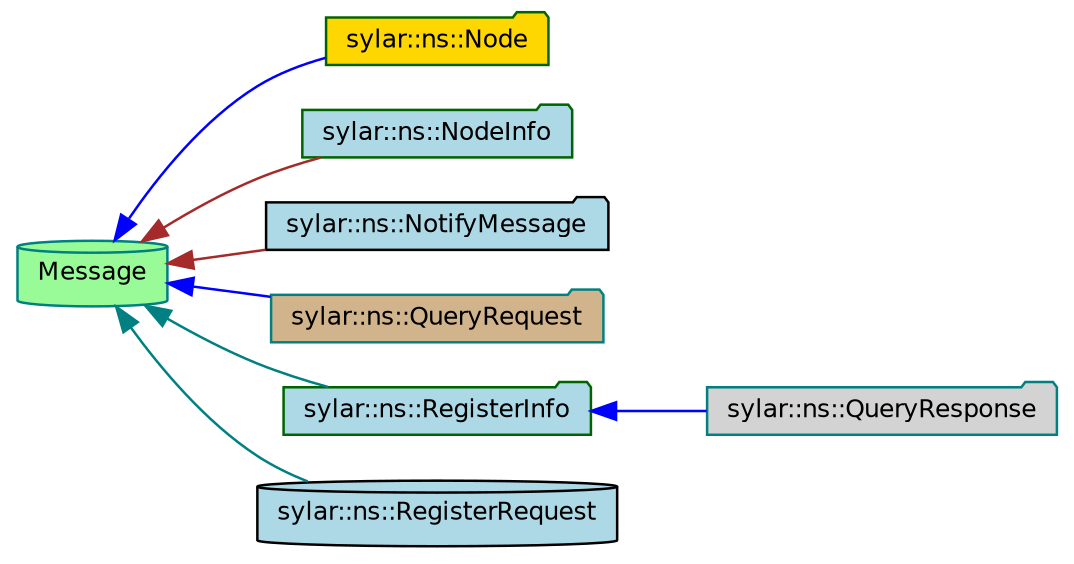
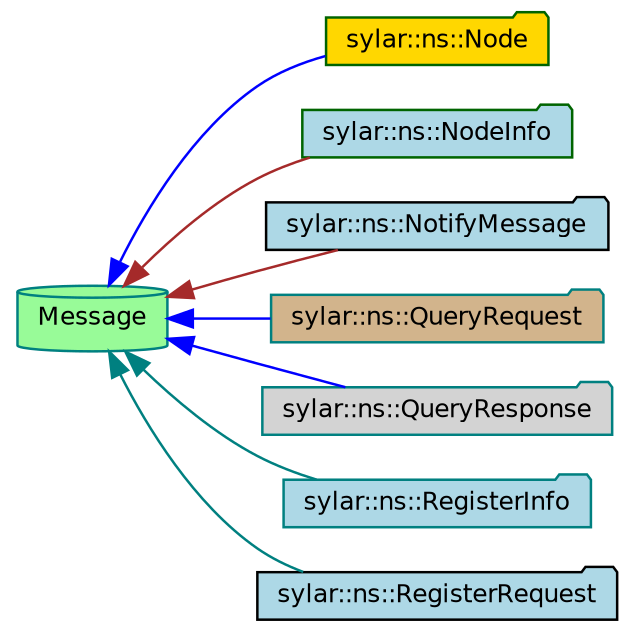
(437, 411) -> (437, 503)
(662, 411) -> (269, 367)
(437, 513) -> (437, 596)
